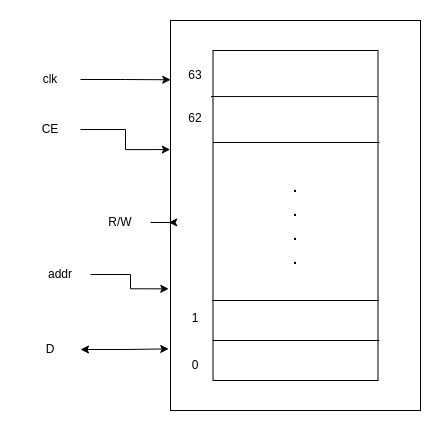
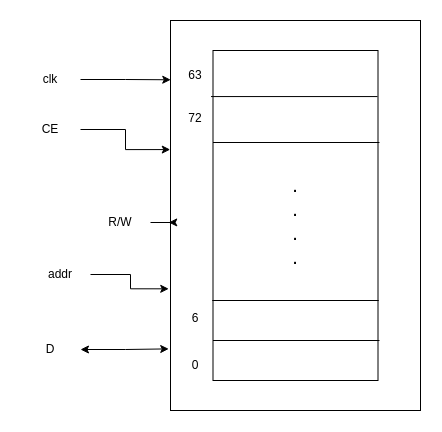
(196, 119) -> (196, 119)
(196, 319) -> (196, 319)
